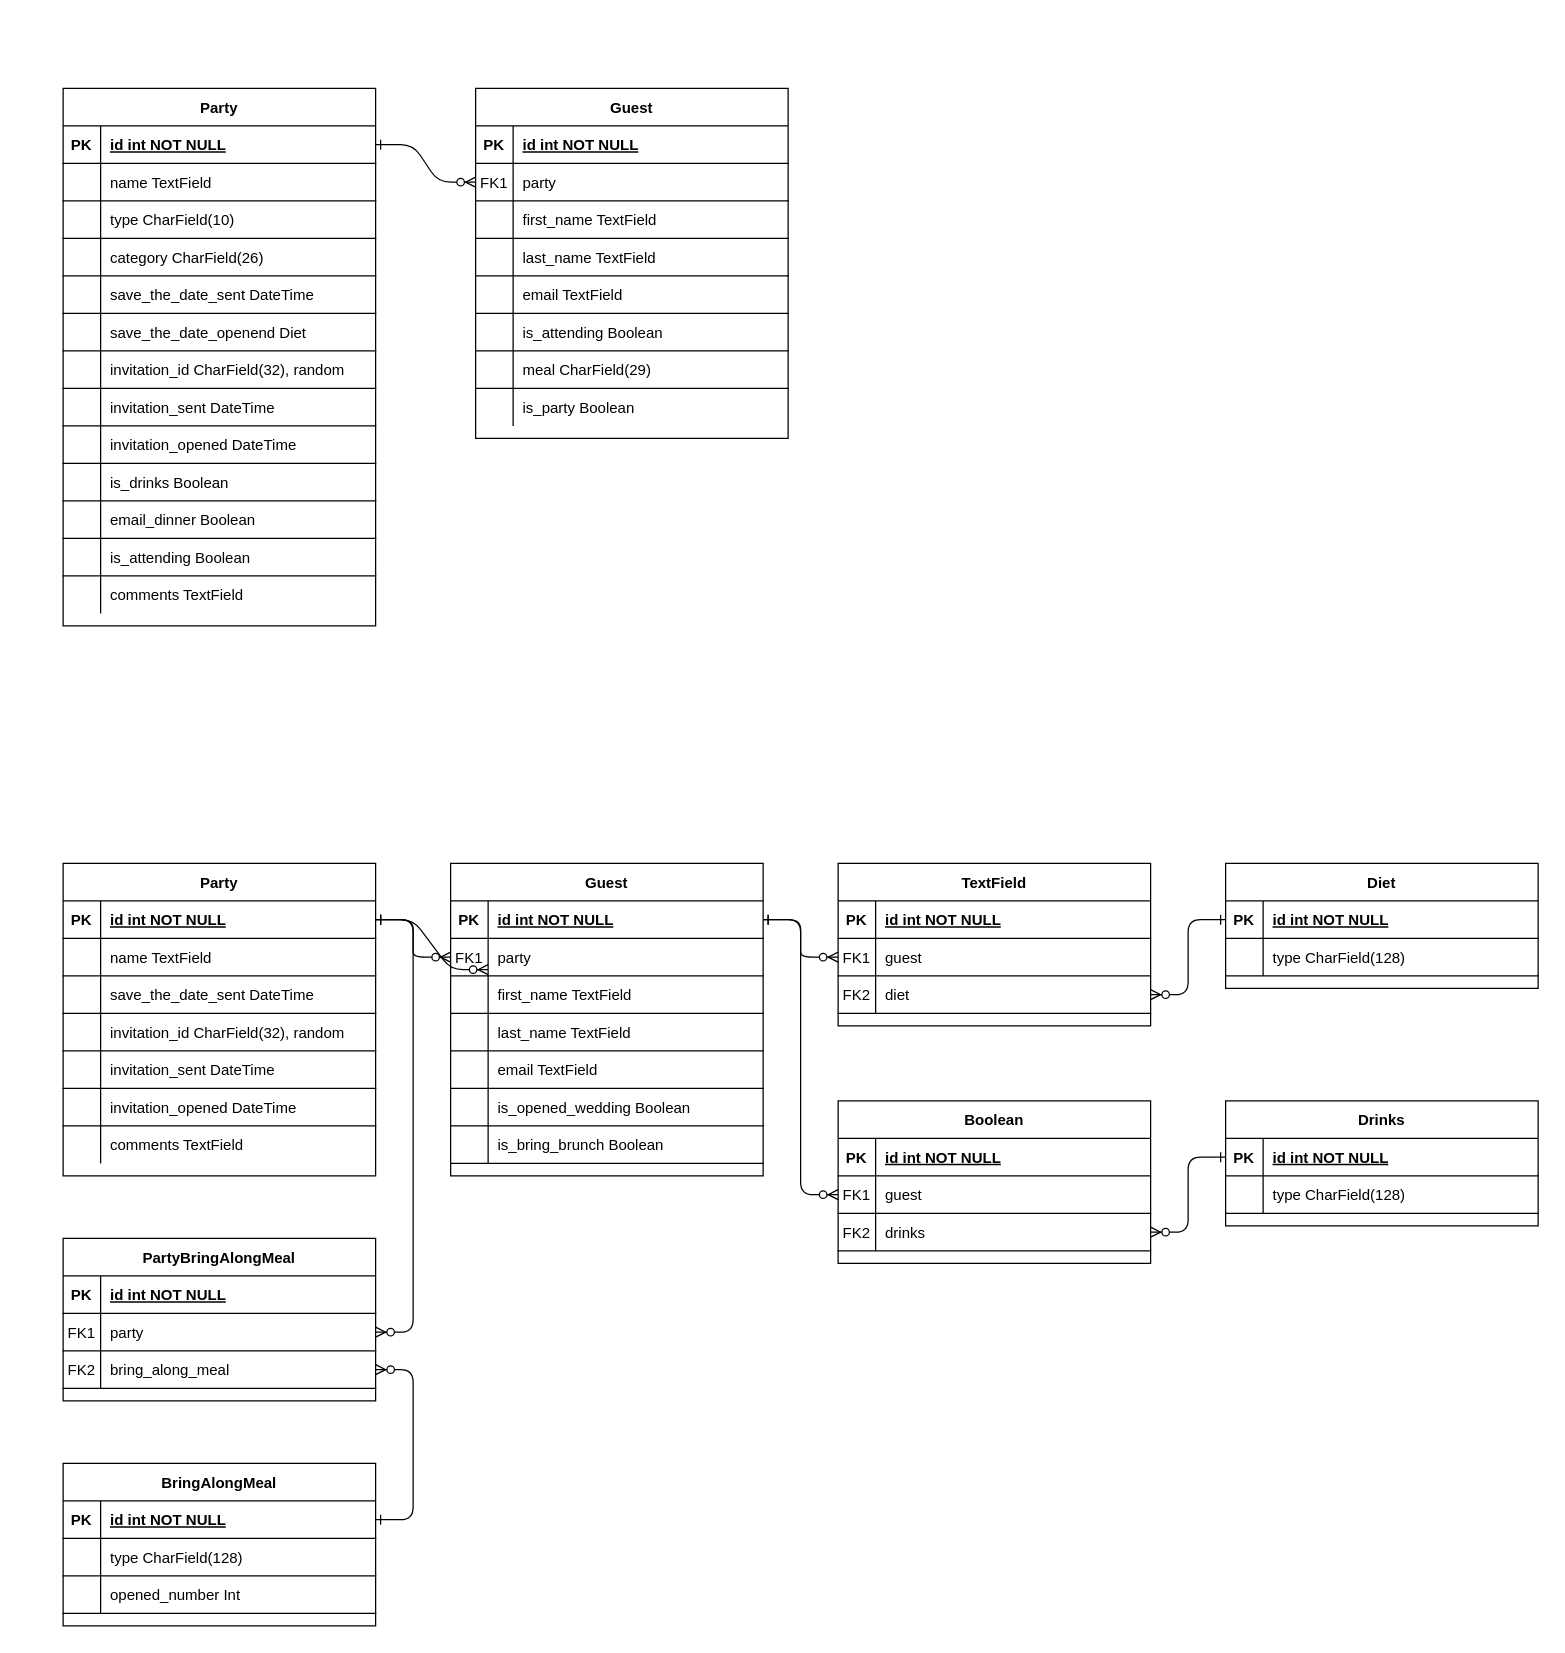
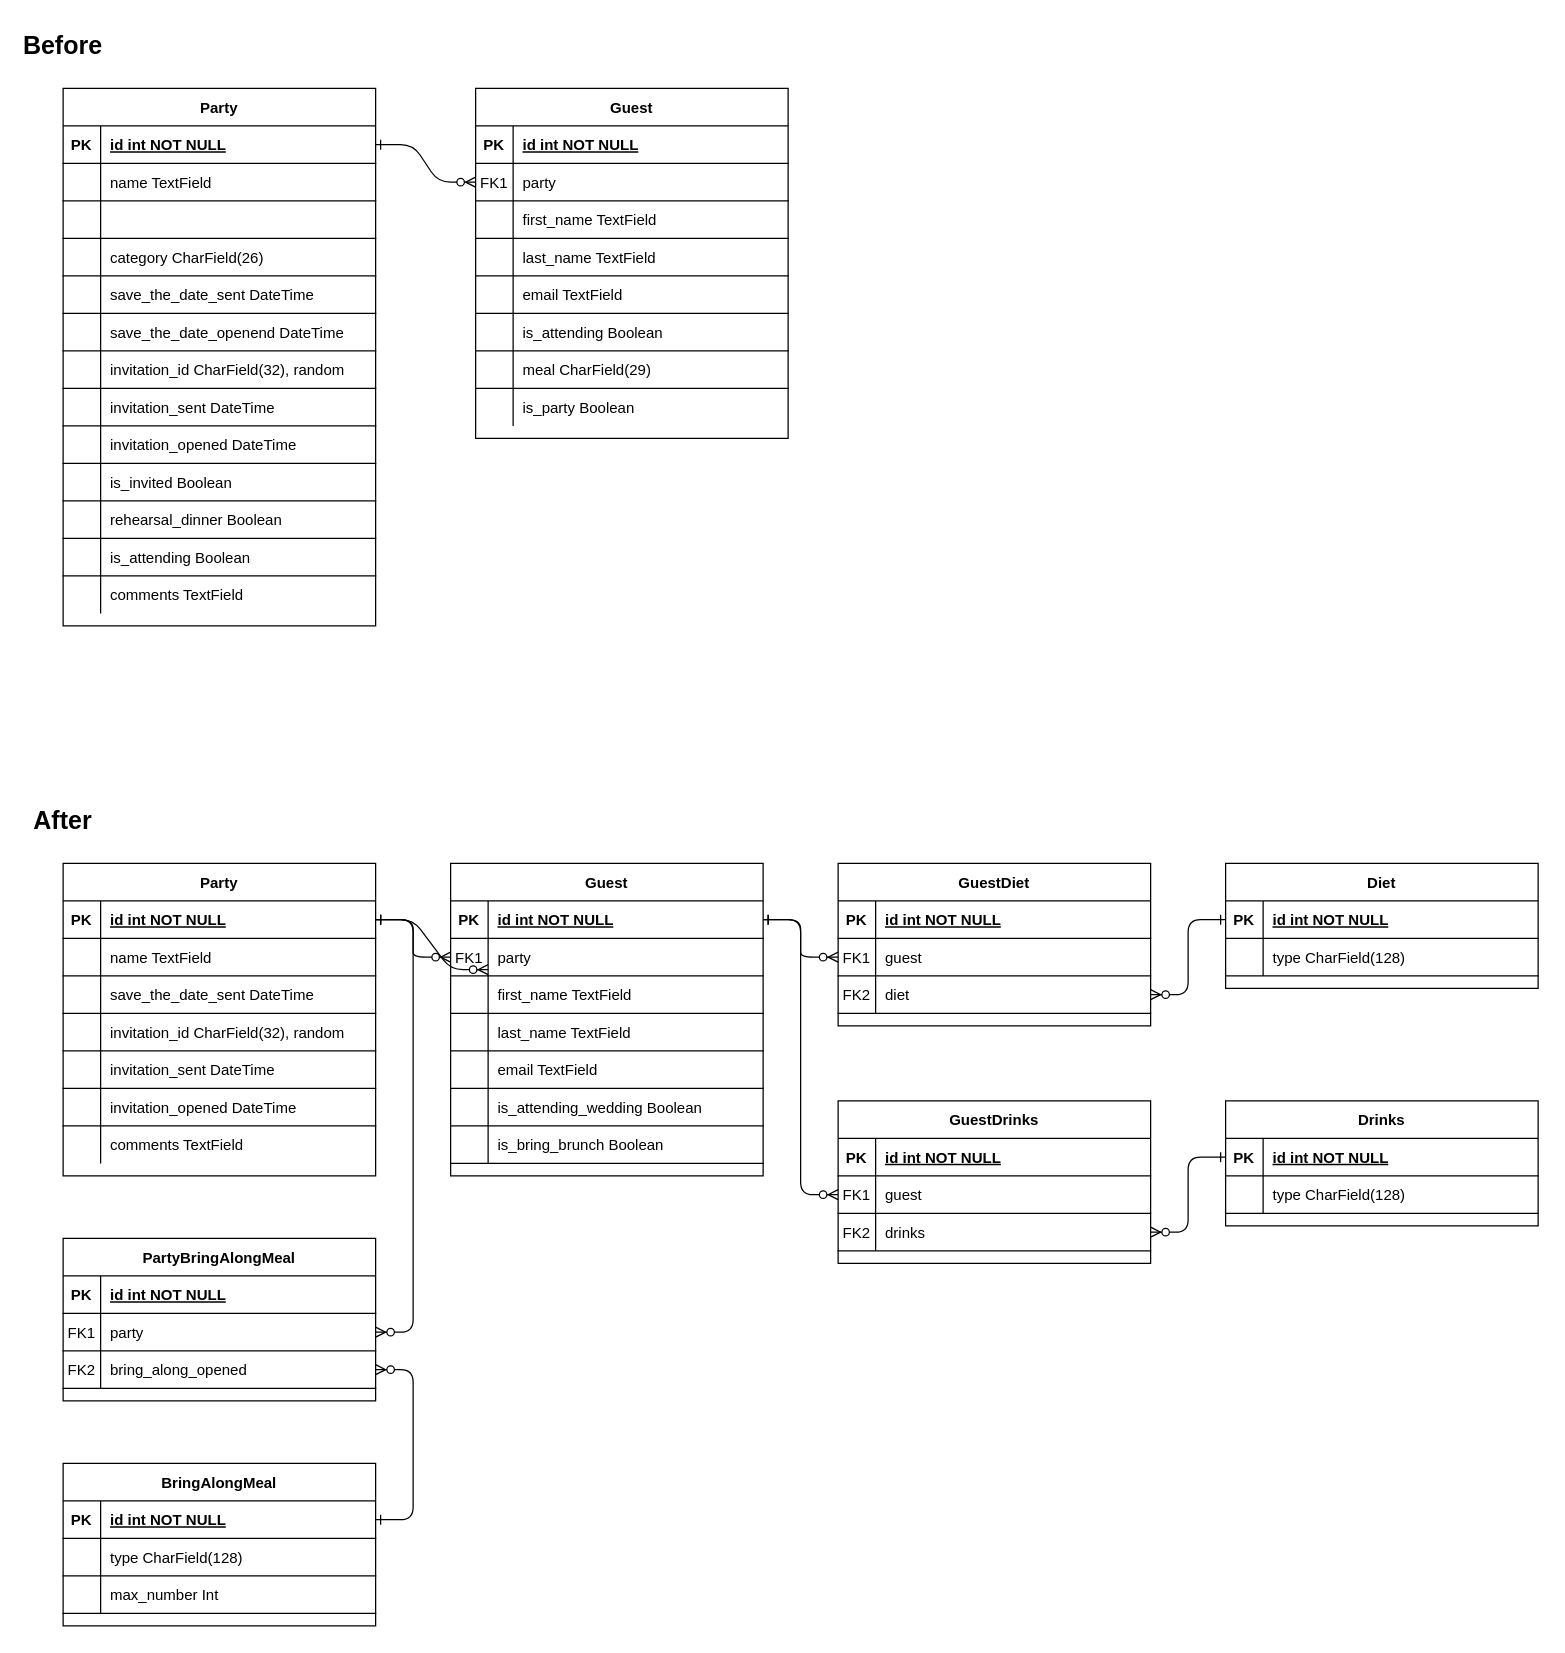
none -> (63, 44)
(238, 219) -> none
(215, 333) -> (232, 333)
(174, 483) -> (176, 483)
(184, 520) -> (203, 520)
none -> (63, 819)
(994, 883) -> (994, 883)
(595, 1108) -> (605, 1108)
(994, 1120) -> (994, 1120)
(171, 1370) -> (182, 1370)
(179, 1595) -> (167, 1595)
